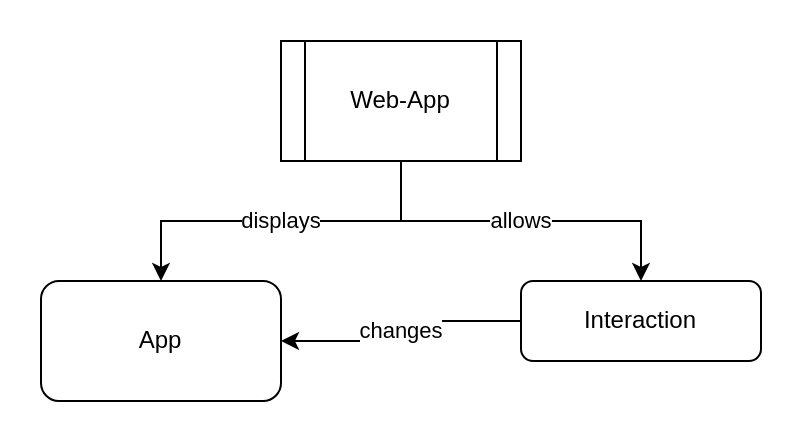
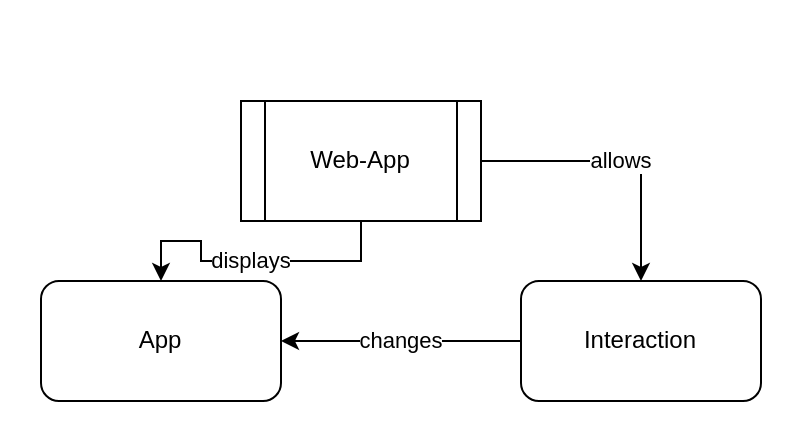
(401, 101) -> (361, 161)
(641, 321) -> (641, 341)
